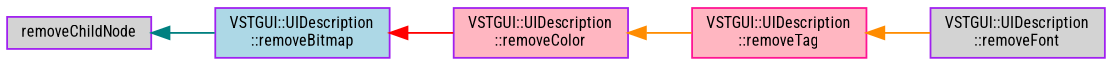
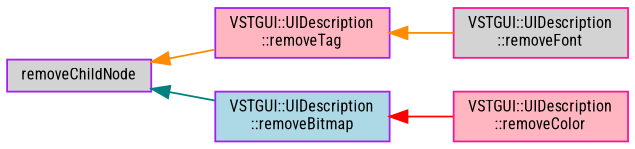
(541, 33) -> (541, 117)
(669, 33) -> (192, 54)
(779, 33) -> (302, 33)
(1018, 33) -> (541, 33)
